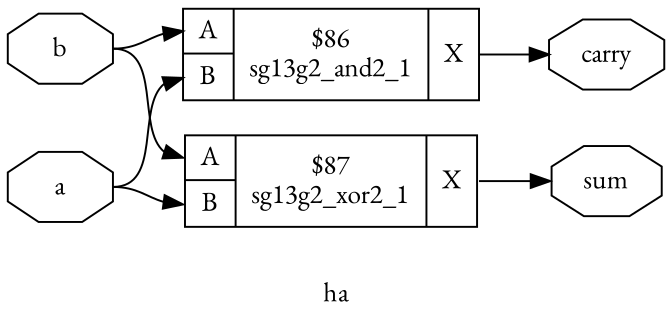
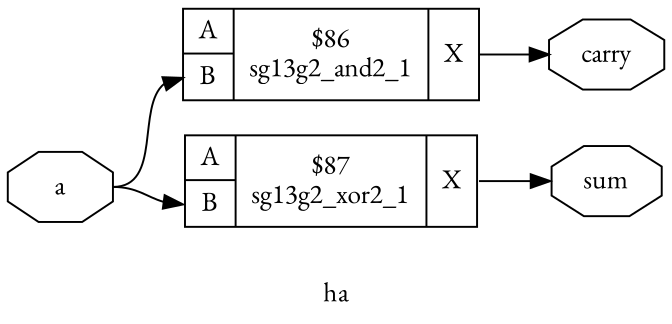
(60, 49) -> none
